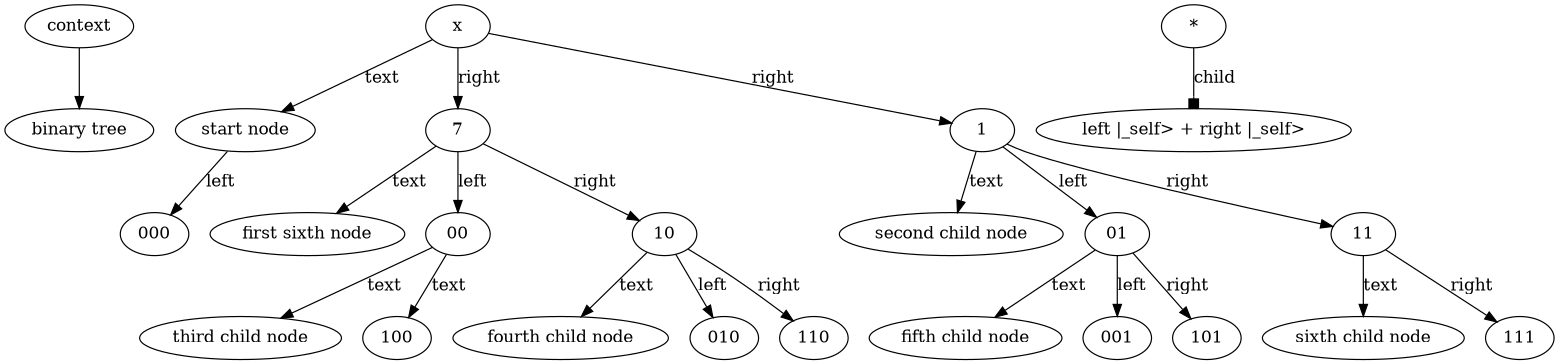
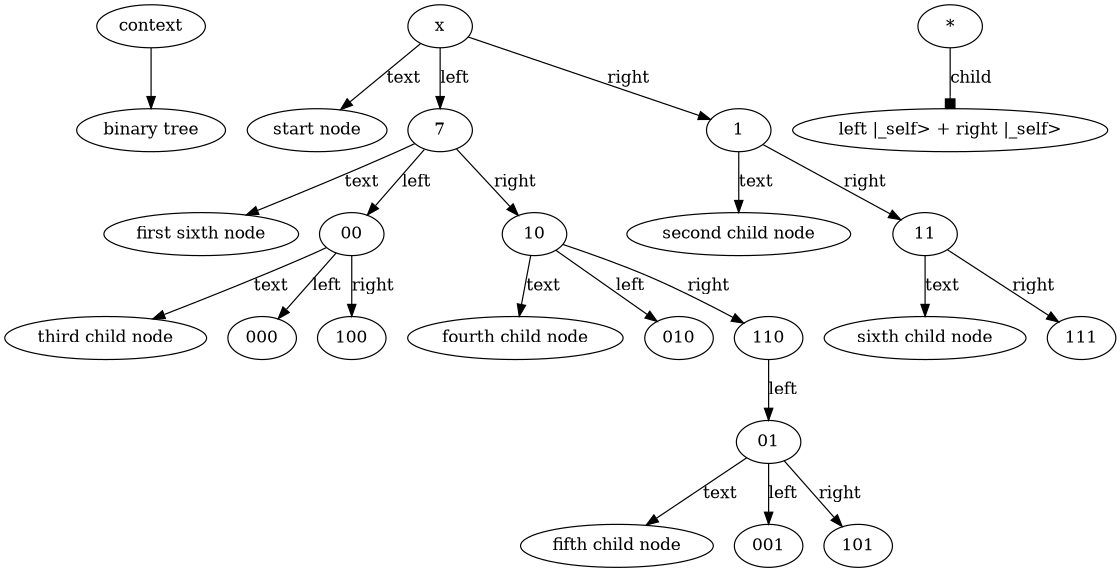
(479, 78) -> (455, 78)
(1045, 178) -> (769, 384)
(203, 179) -> (311, 281)
(449, 286) -> (373, 286)
